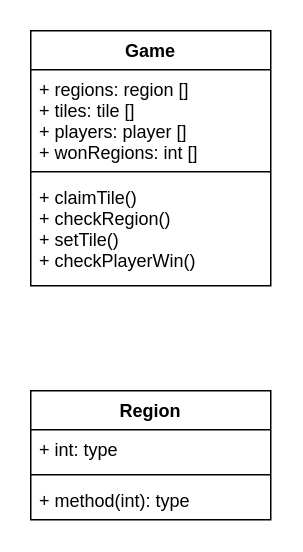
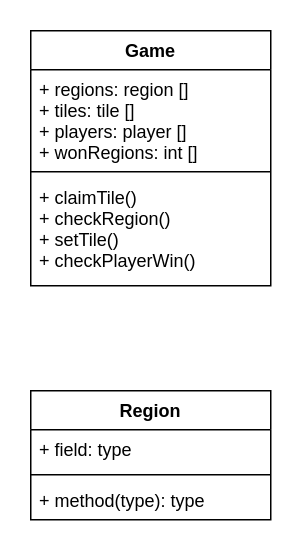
(85, 450) -> (93, 450)
(125, 501) -> (133, 501)
